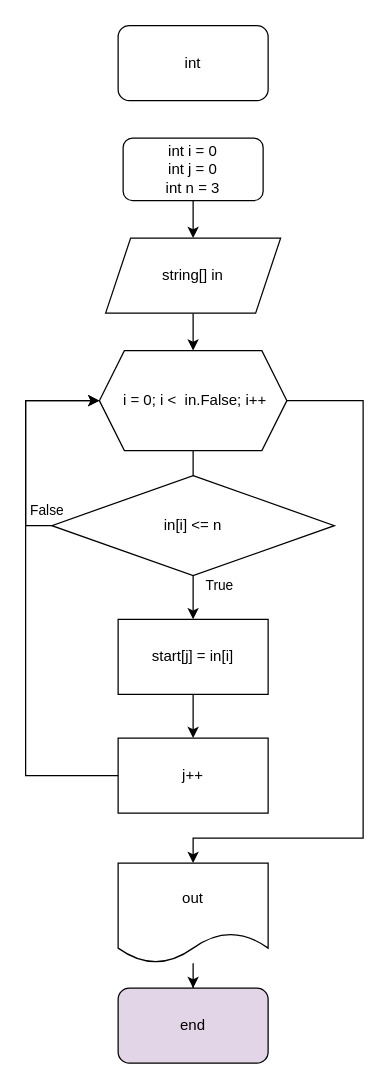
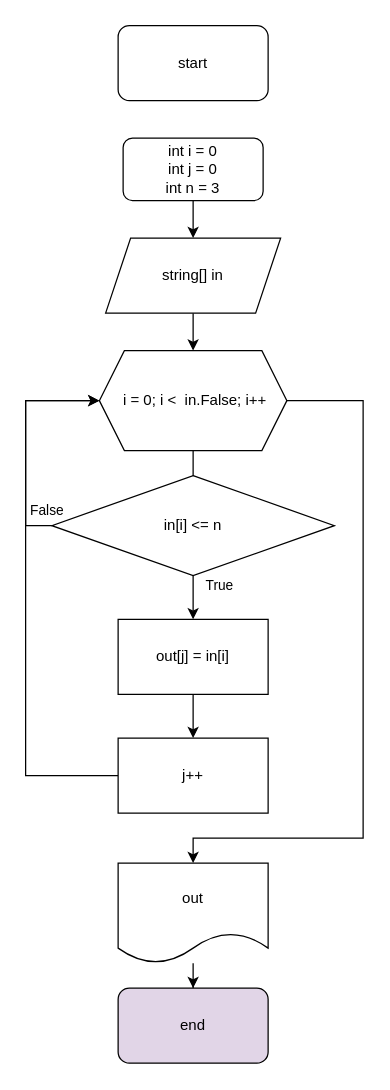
(193, 63) -> (193, 63)
(193, 657) -> (193, 657)
